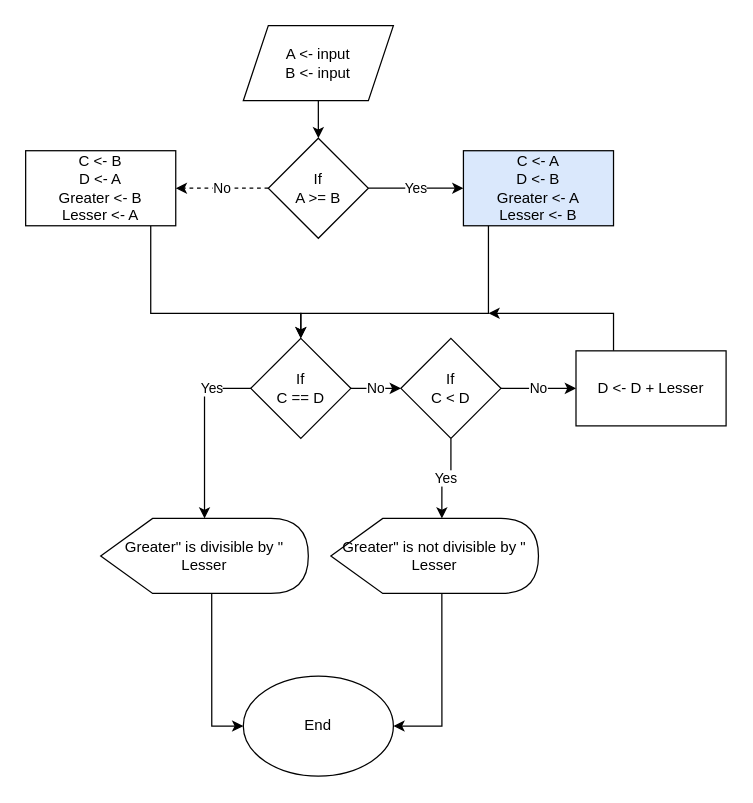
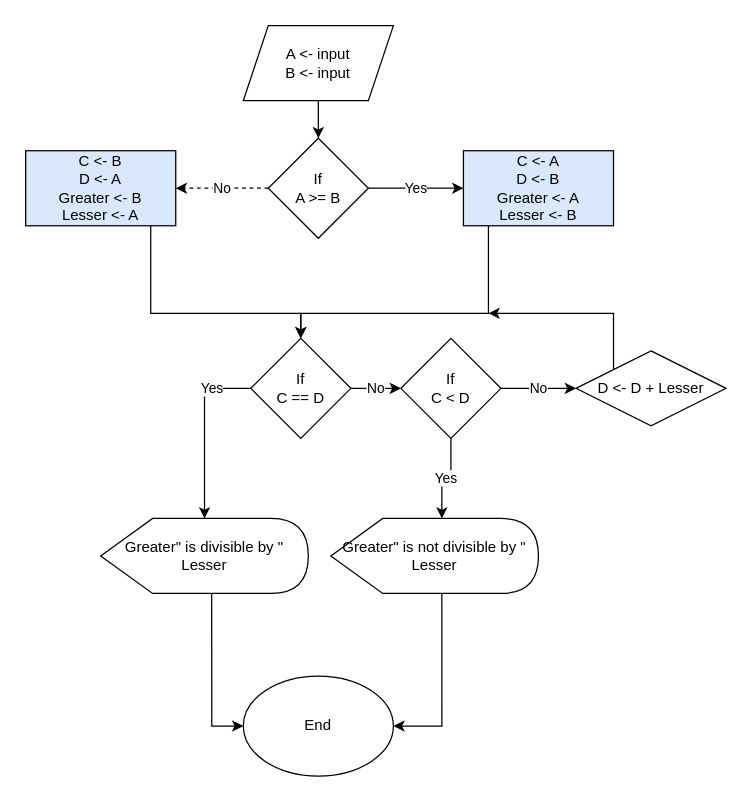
(101, 188) -> (101, 188)
(651, 388) -> (651, 388)
